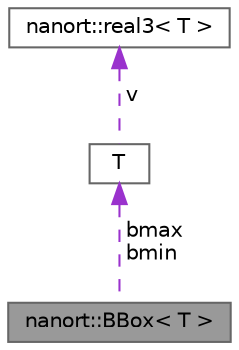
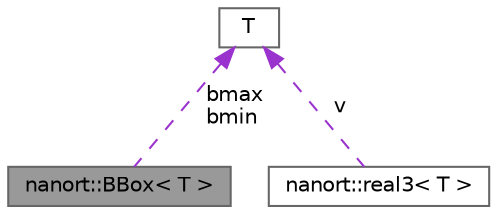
(119, 106) -> (321, 115)
